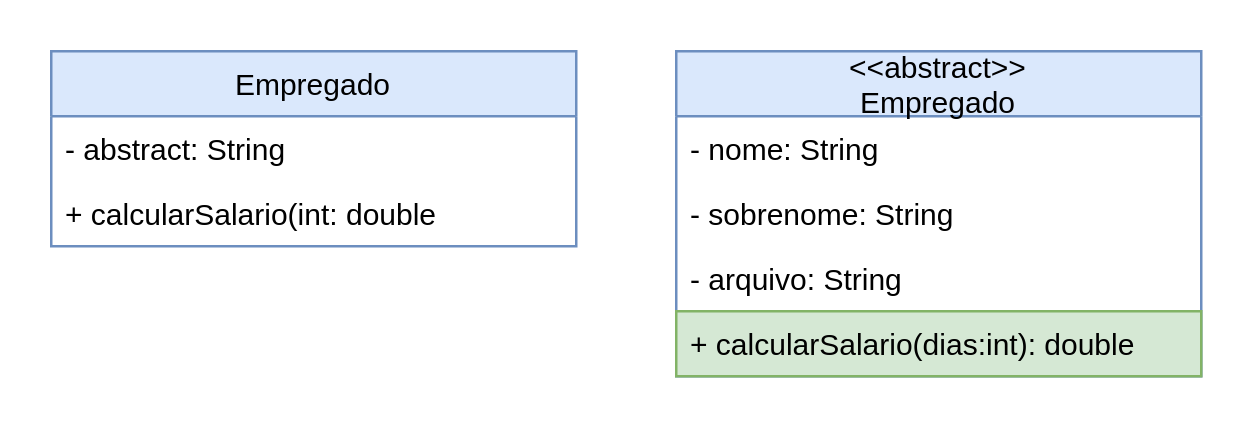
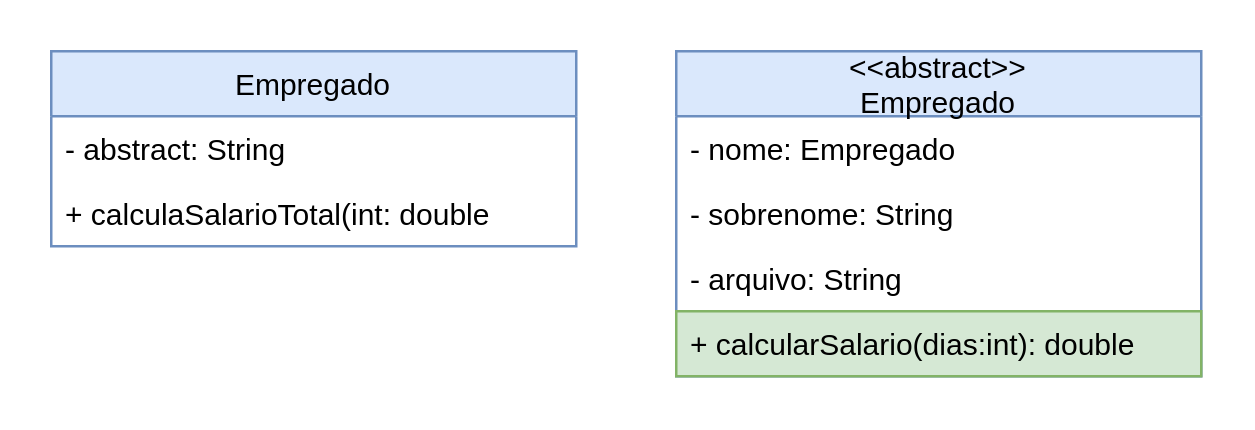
(792, 150) -> (821, 150)
(274, 215) -> (303, 215)
